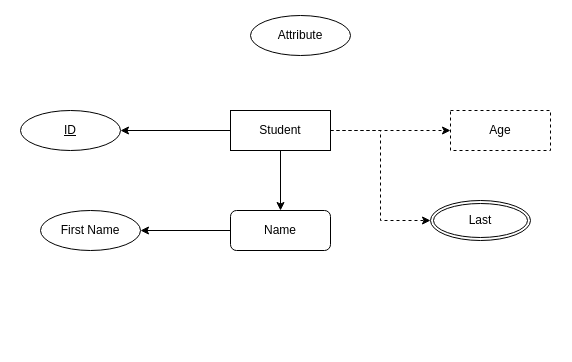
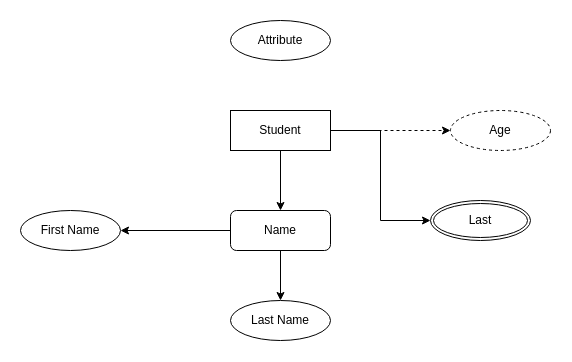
(301, 36) -> (281, 41)
(71, 131) -> none
(179, 131) -> none
(501, 131) -> (501, 131)
(381, 197) -> (381, 197)
(91, 231) -> (71, 231)
none -> (281, 272)
none -> (281, 321)
